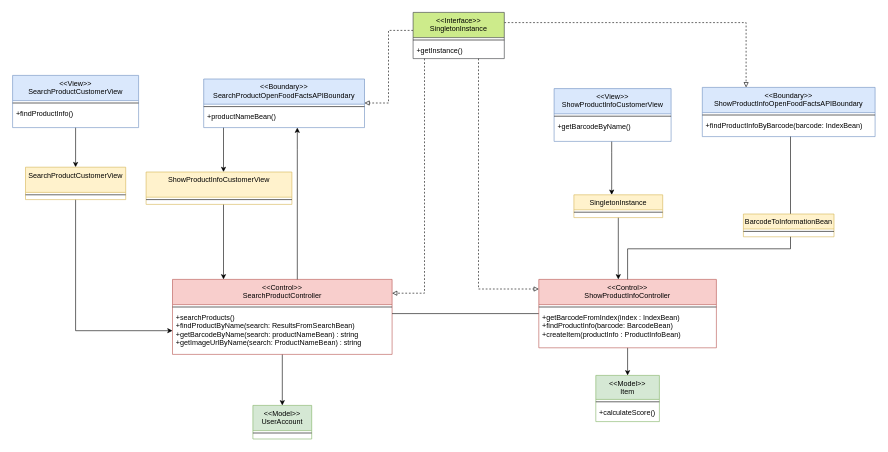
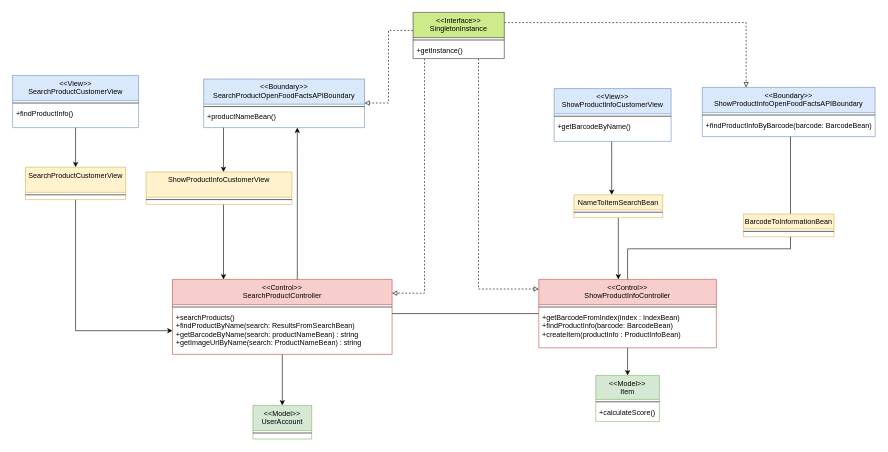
(794, 125) -> (798, 125)
(618, 203) -> (618, 203)
